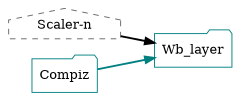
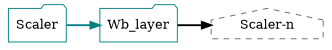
(133, 39) -> (190, 25)
(65, 76) -> (37, 25)
